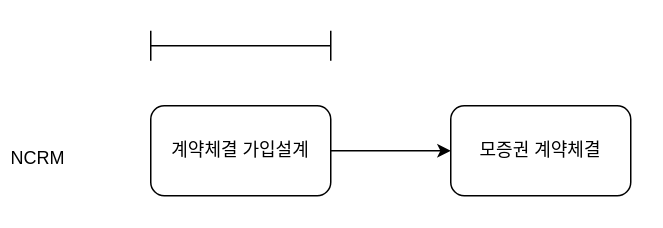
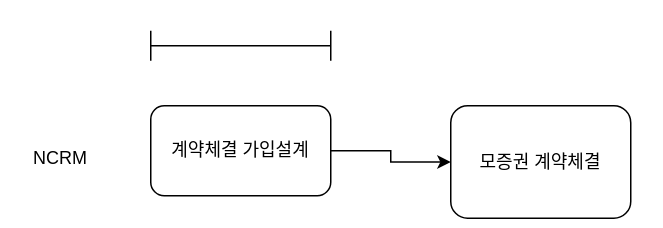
(541, 151) -> (541, 162)
(53, 158) -> (76, 158)
